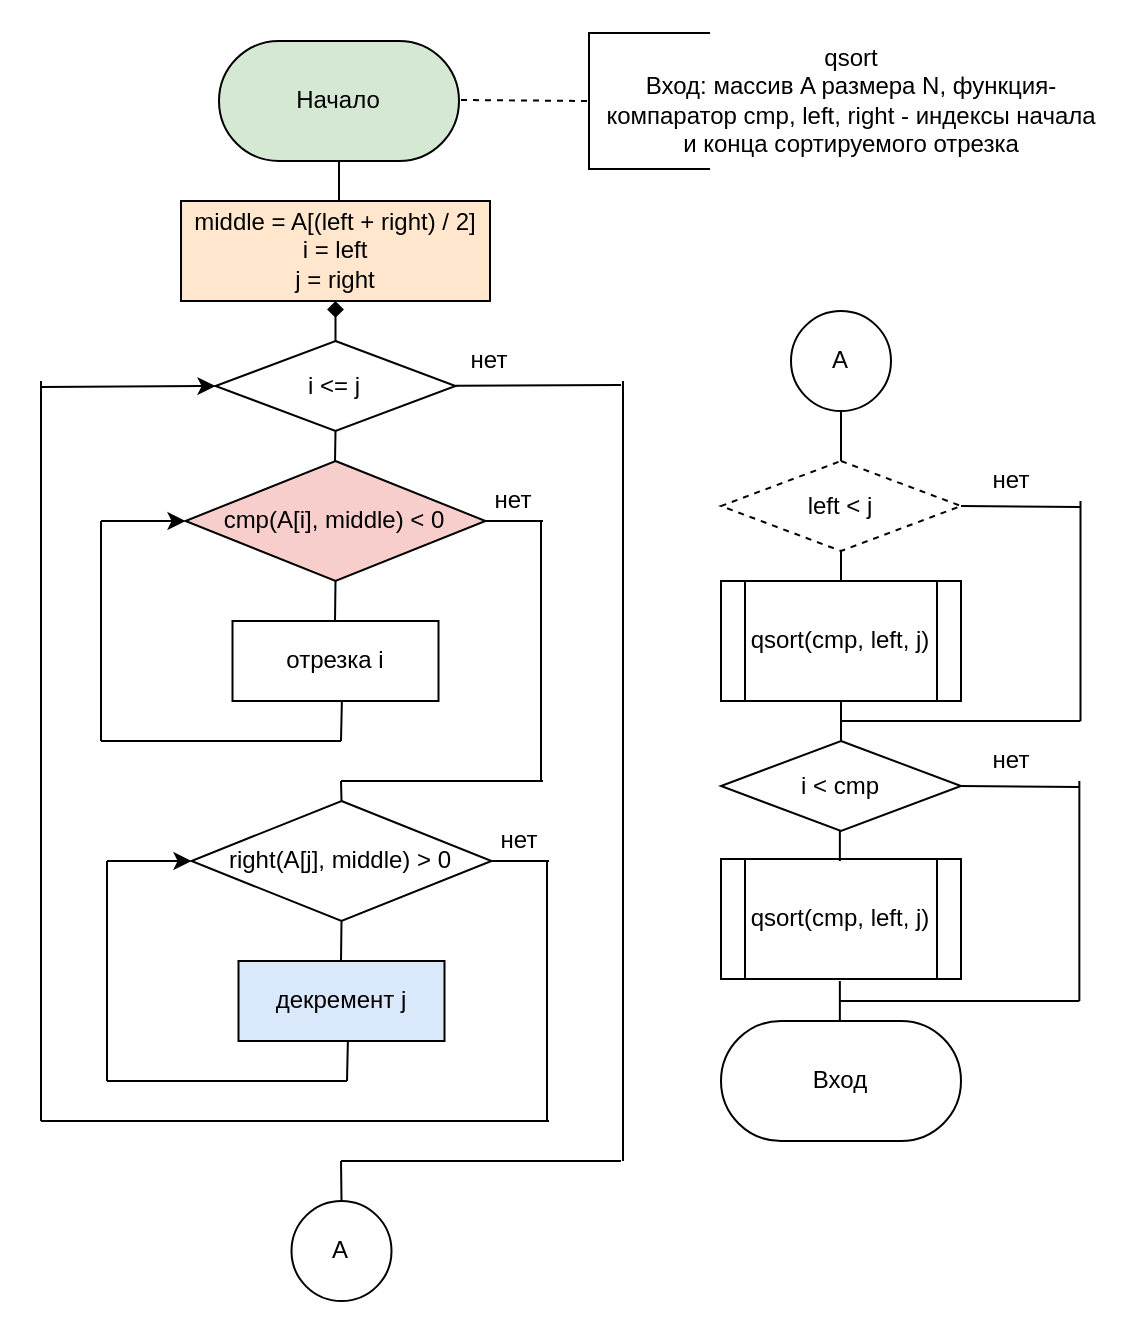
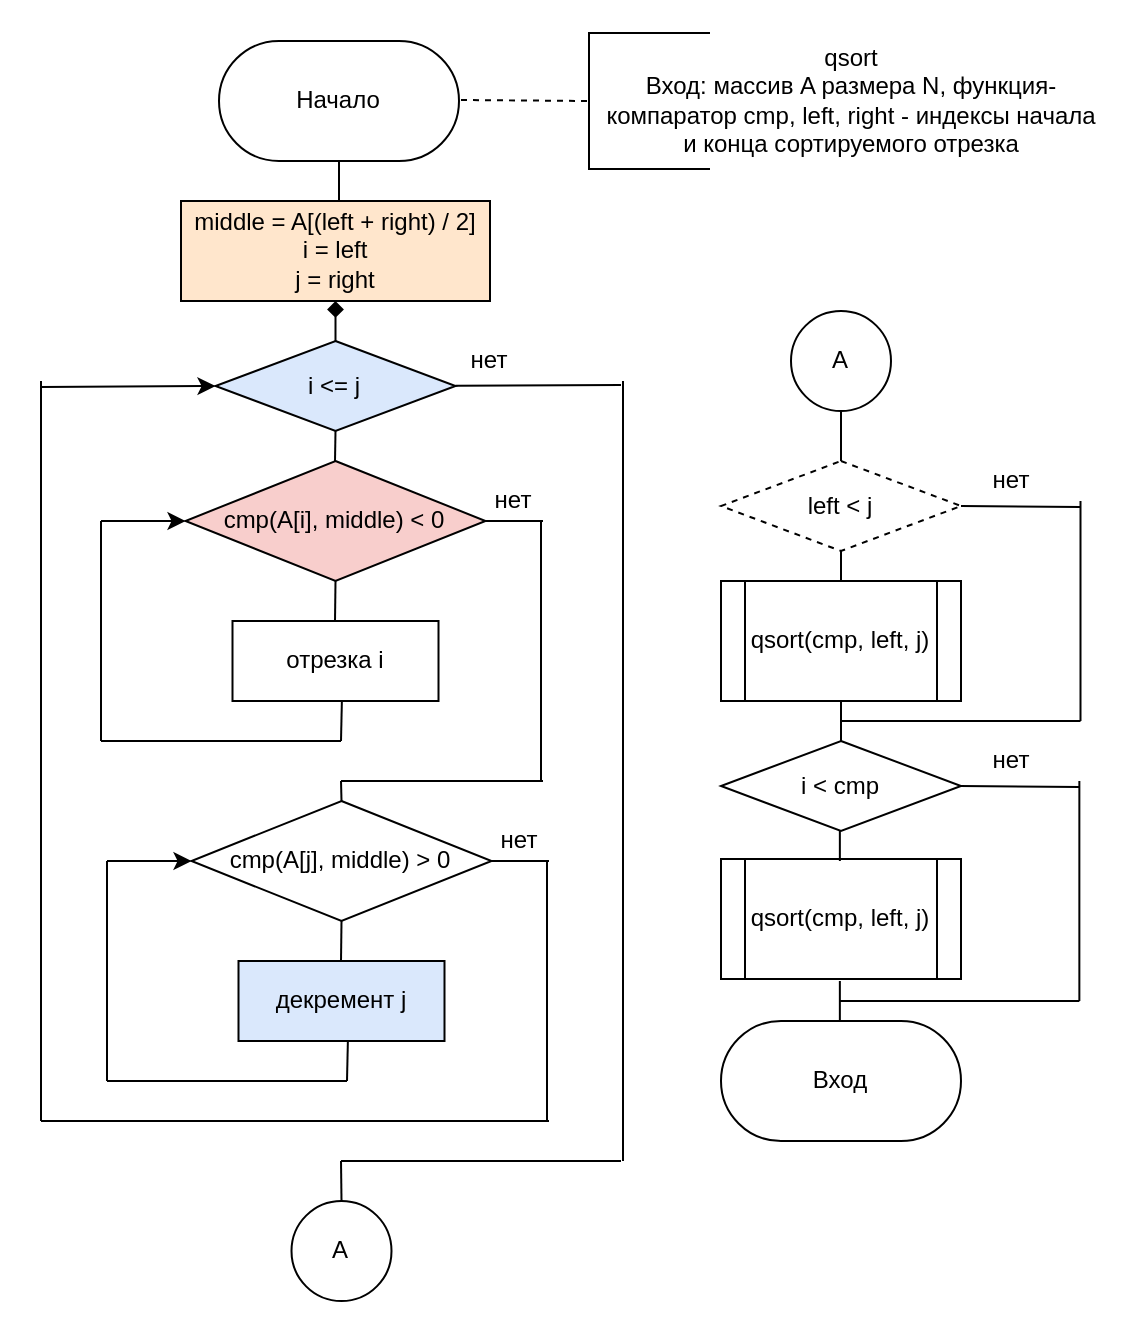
(339, 101) -> (339, 101)
(336, 386) -> (336, 386)
(341, 861) -> (341, 861)
